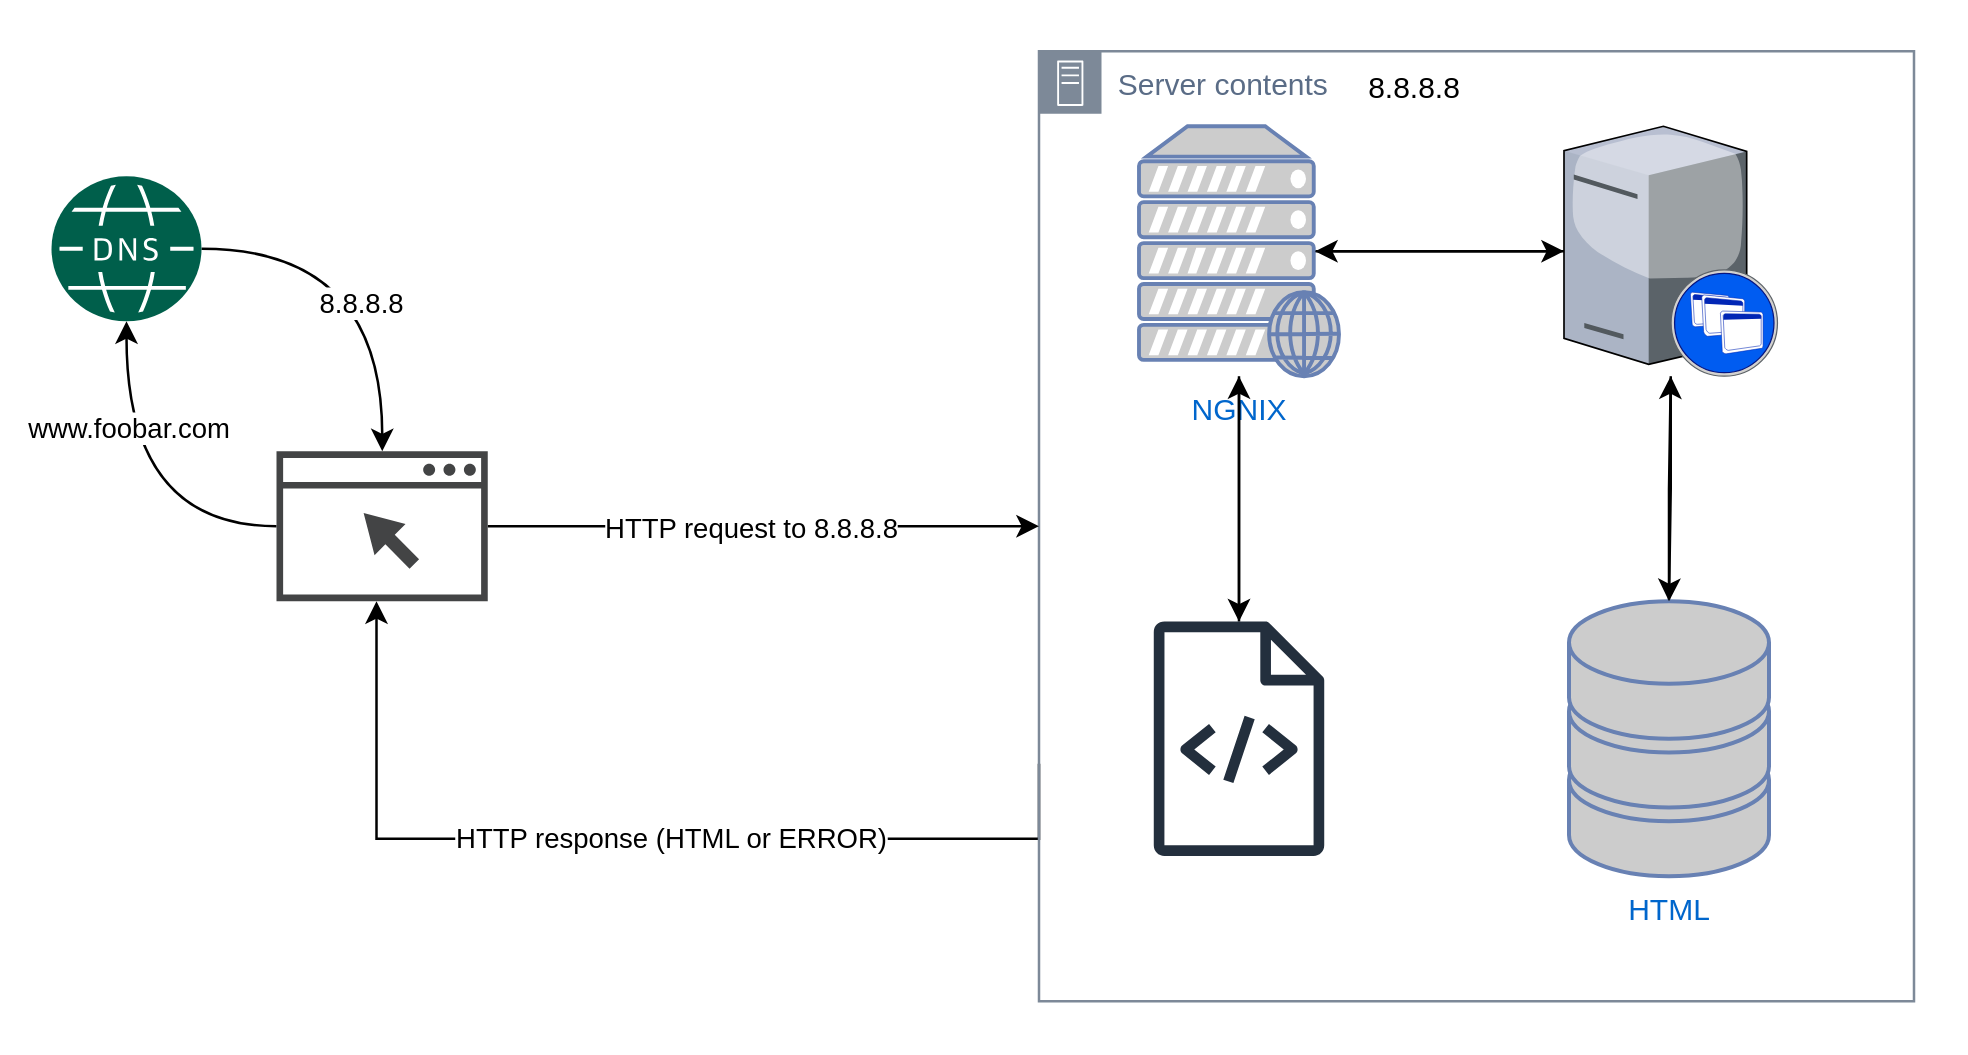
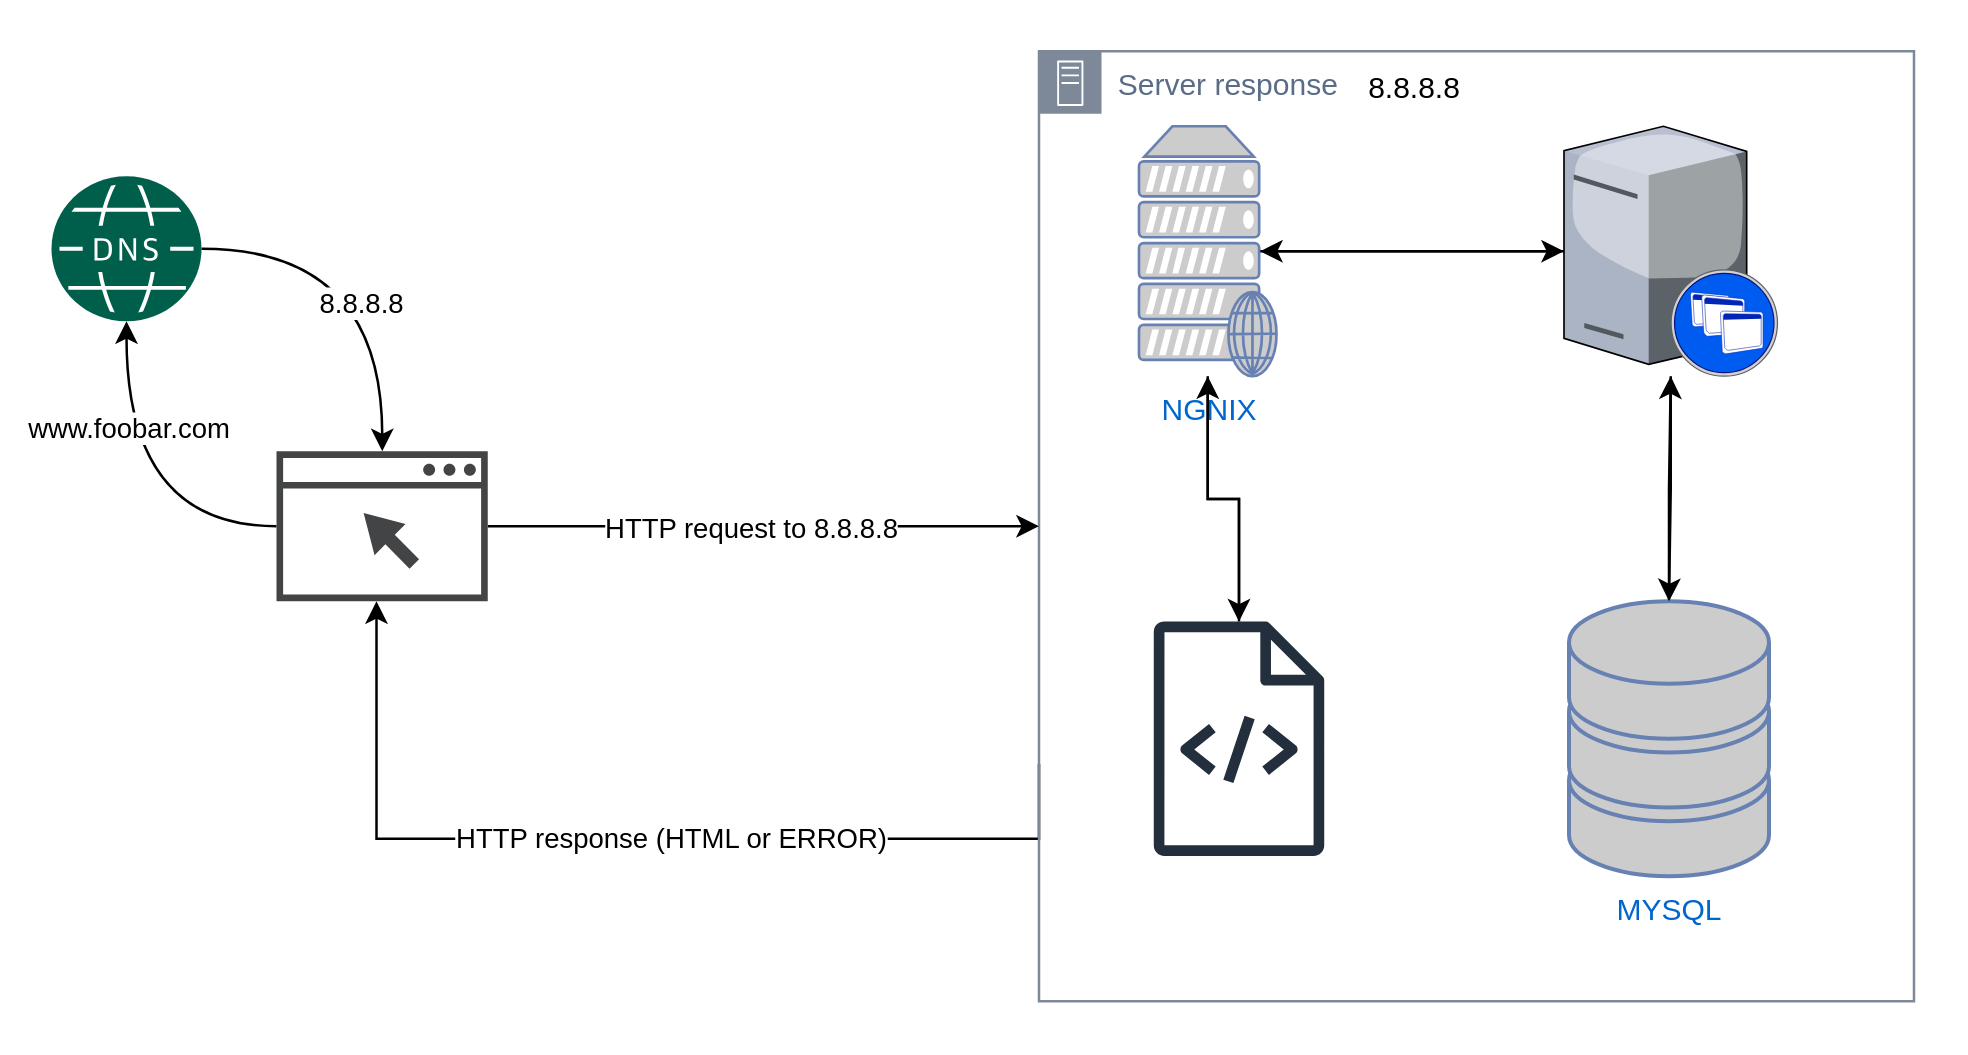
(1241, 87) -> (1241, 87)
(1239, 251) -> (1208, 251)
(1670, 912) -> (1670, 912)
